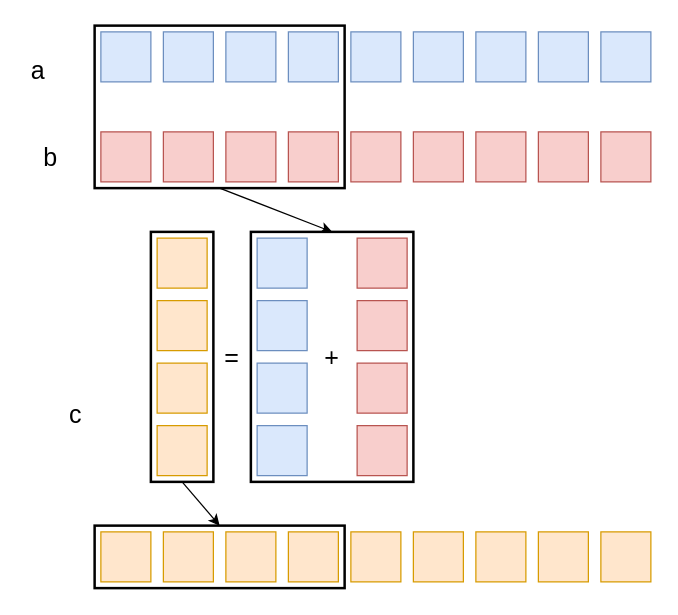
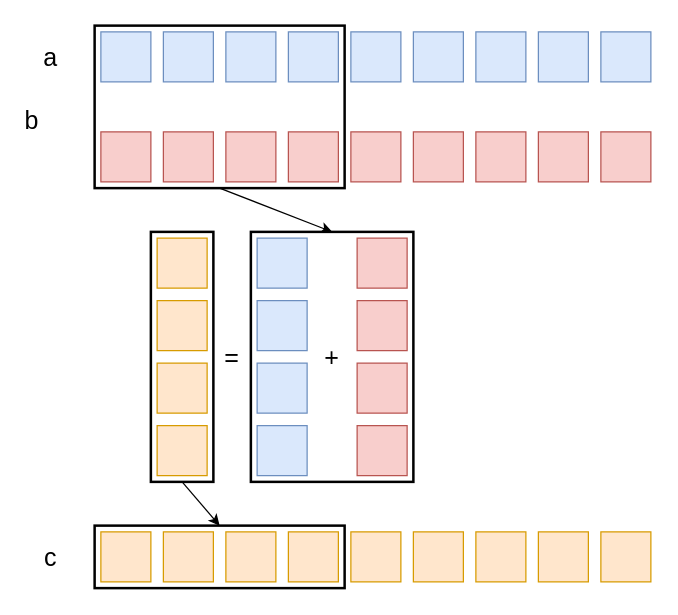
(38, 69) -> (51, 57)
(51, 157) -> (32, 119)
(76, 413) -> (51, 557)
